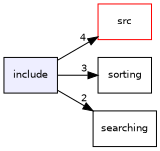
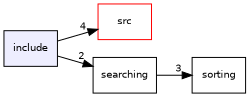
(73, 75) -> (169, 75)
